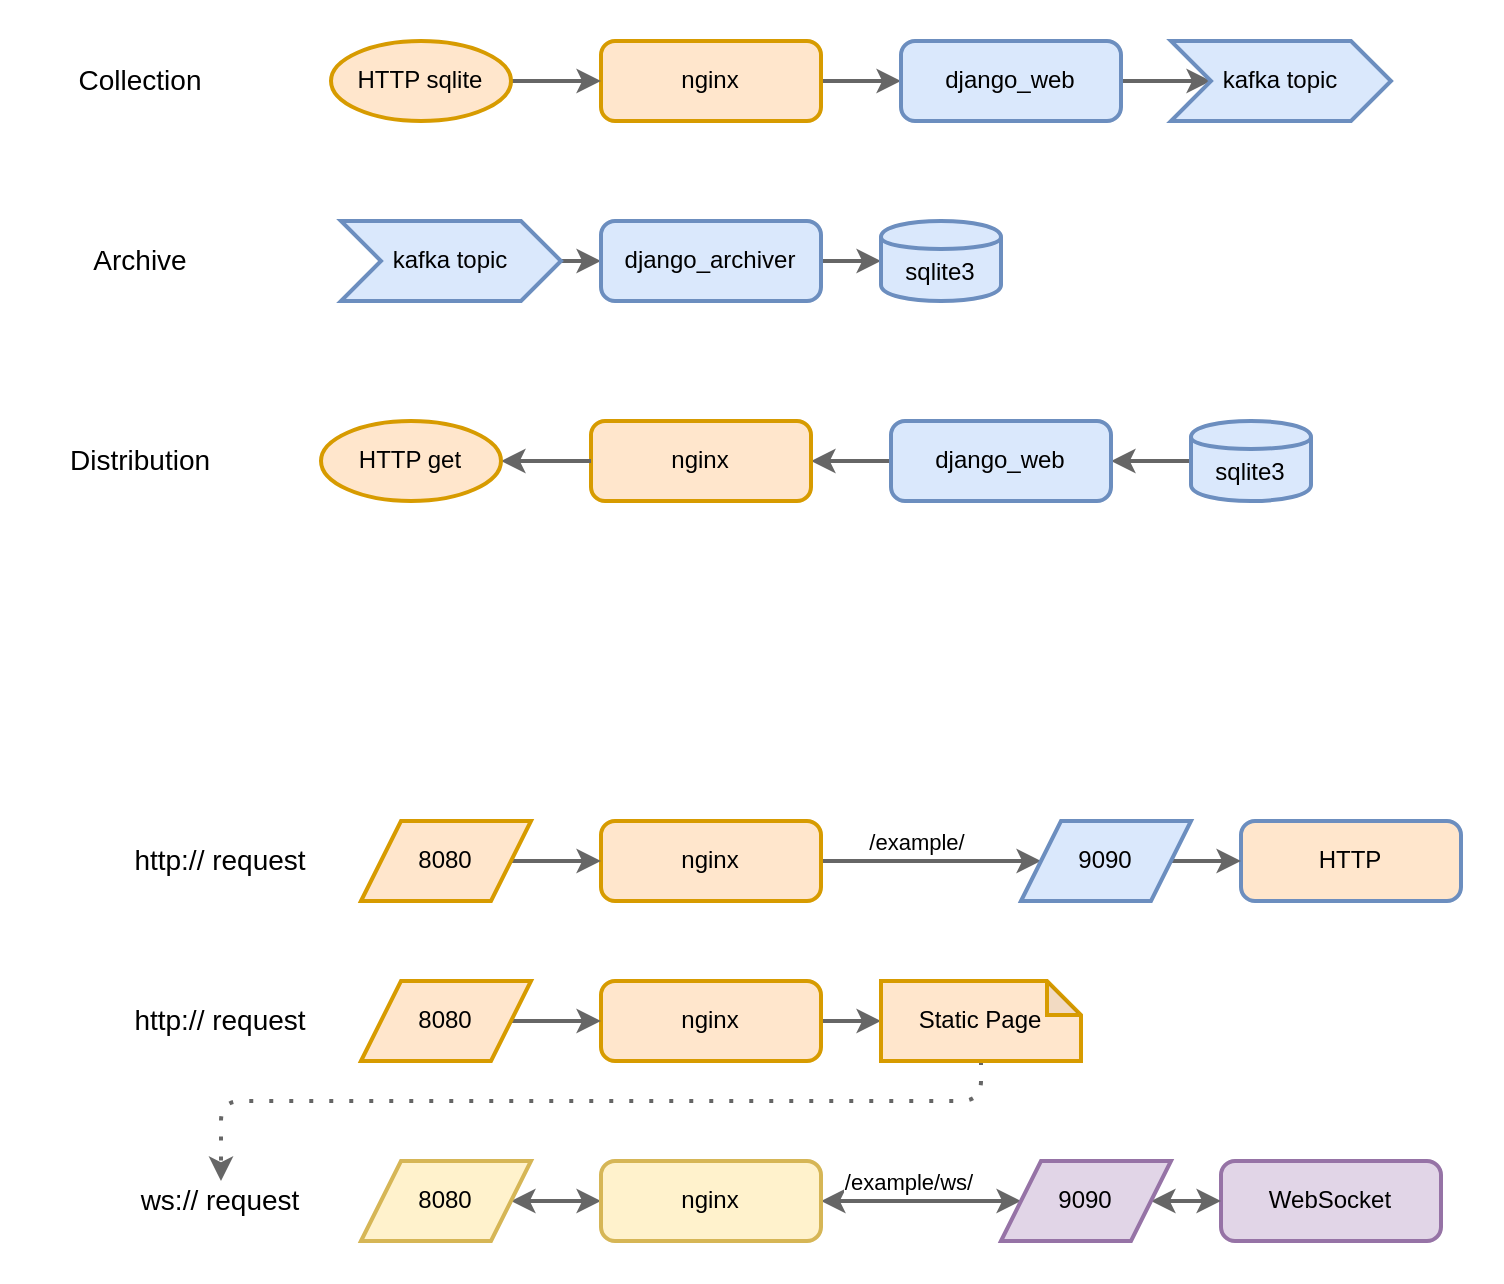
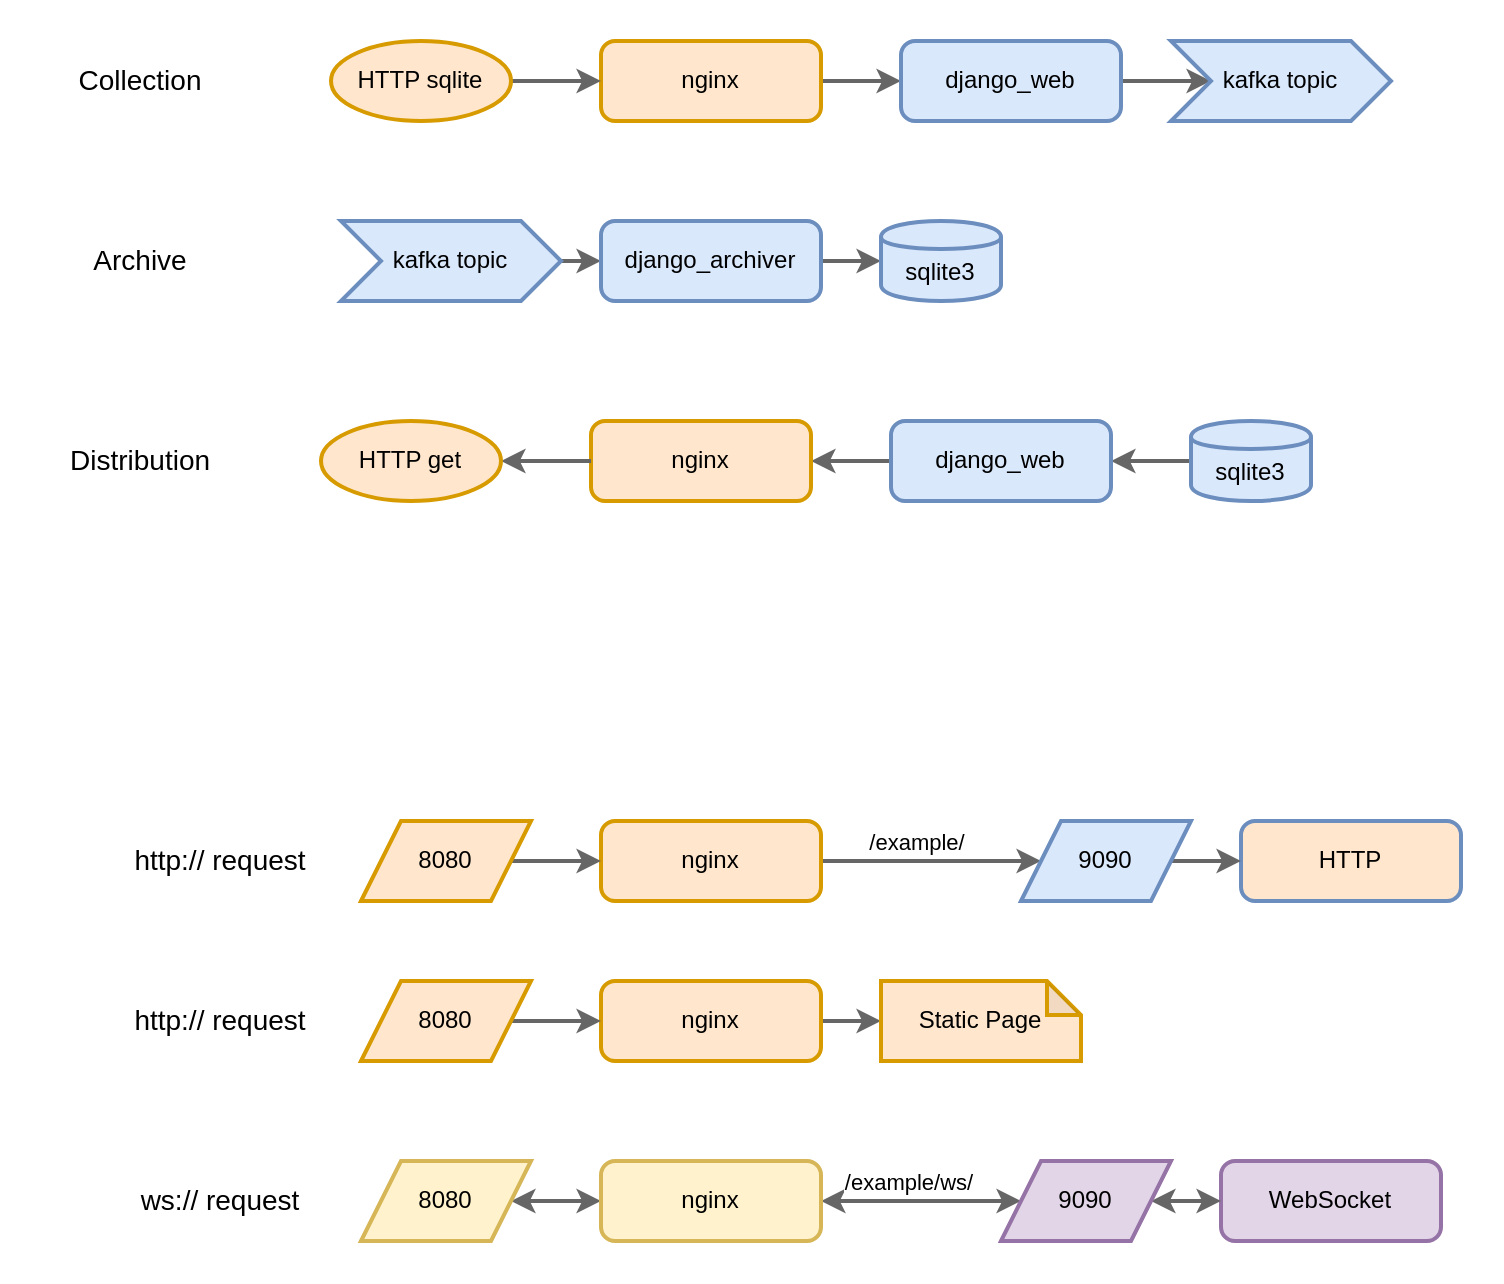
(221, 1159) -> none
